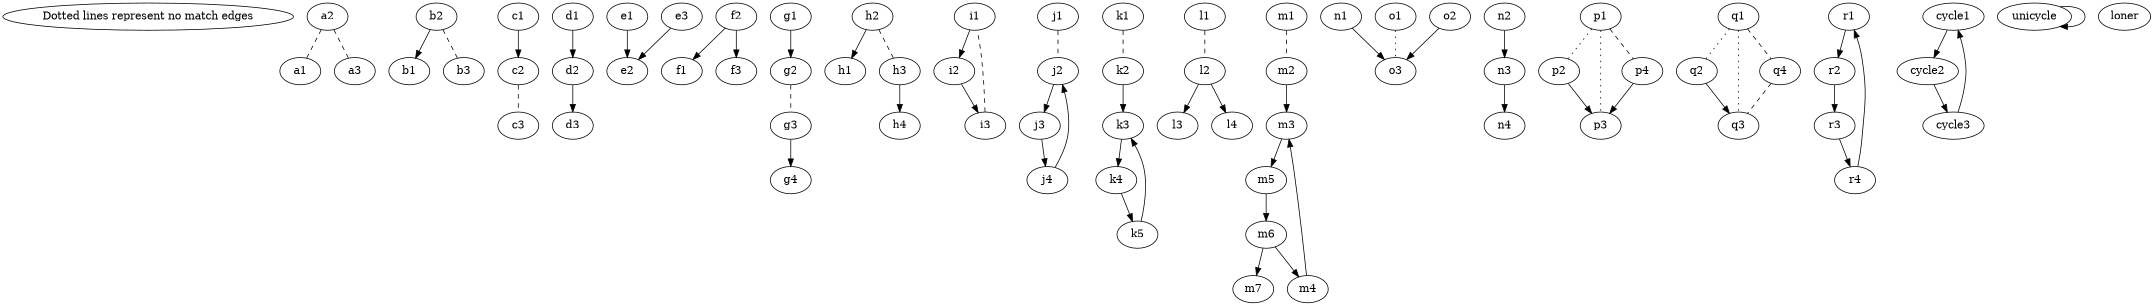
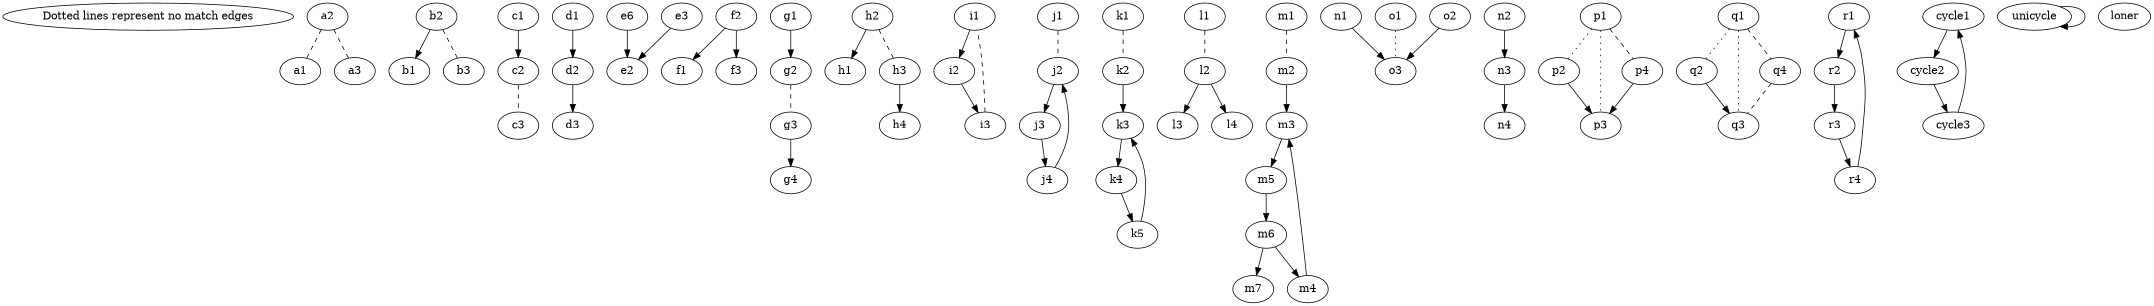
(627, 17) -> (627, 17)
